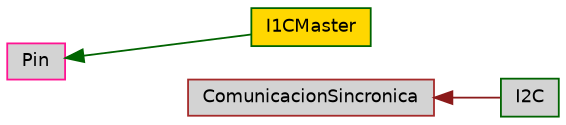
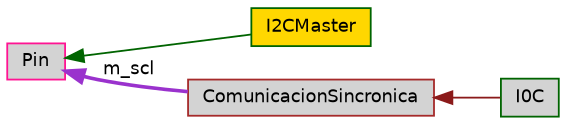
(311, 27) -> (311, 27)
none -> (135, 86)
(530, 98) -> (530, 98)
